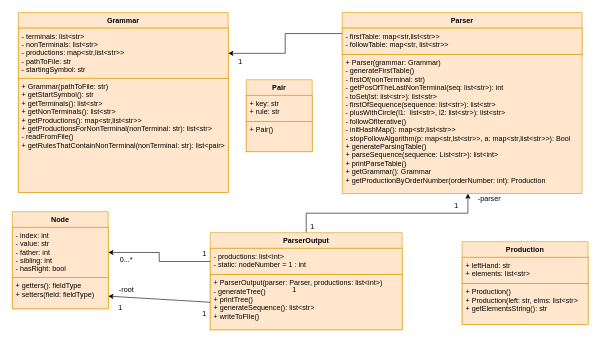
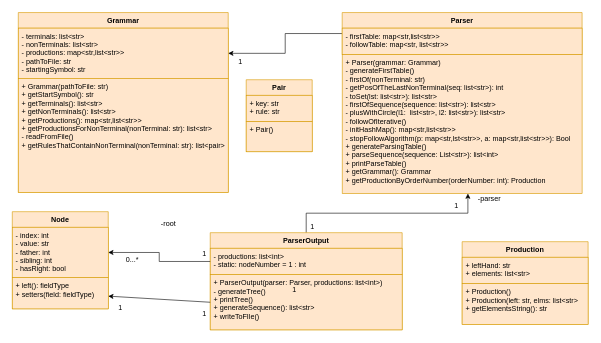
(126, 260) -> (132, 260)
(55, 286) -> (48, 286)
(126, 290) -> (168, 224)
